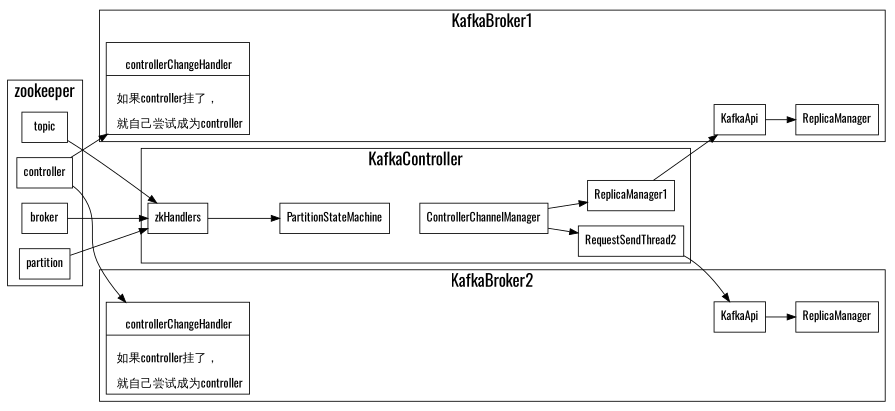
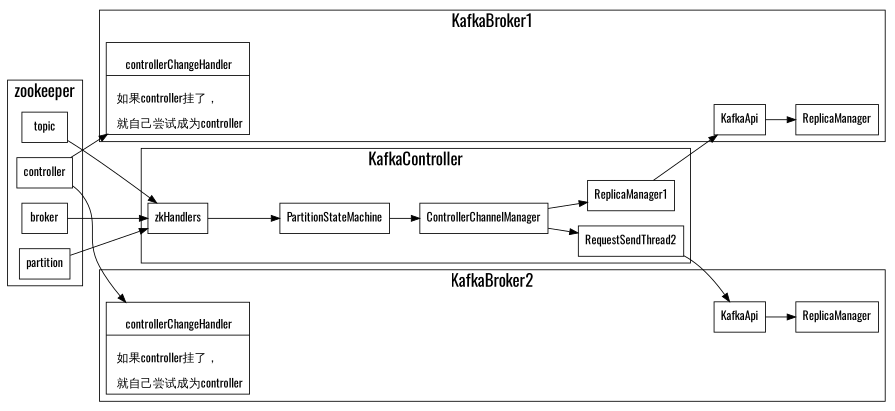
none -> (400, 218)
